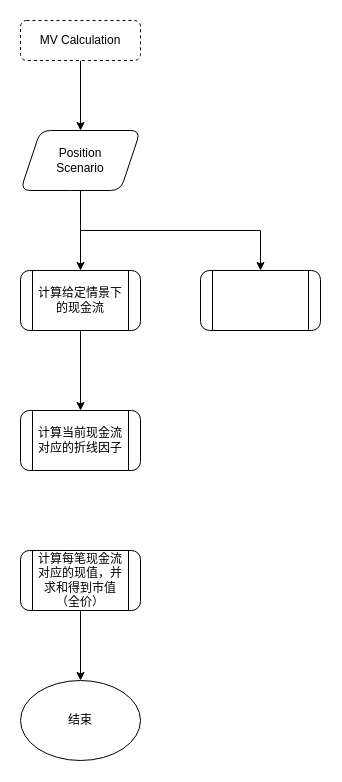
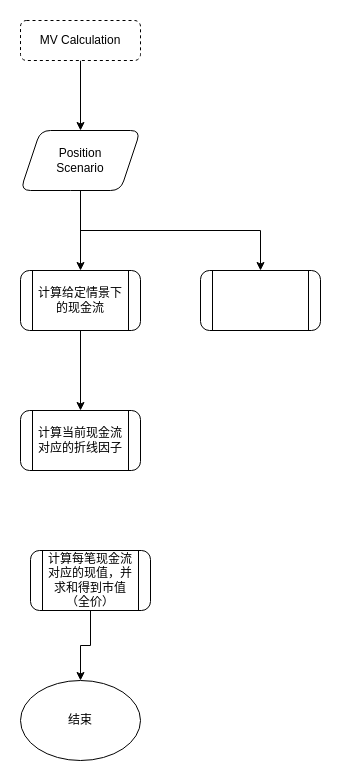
(81, 581) -> (91, 581)
